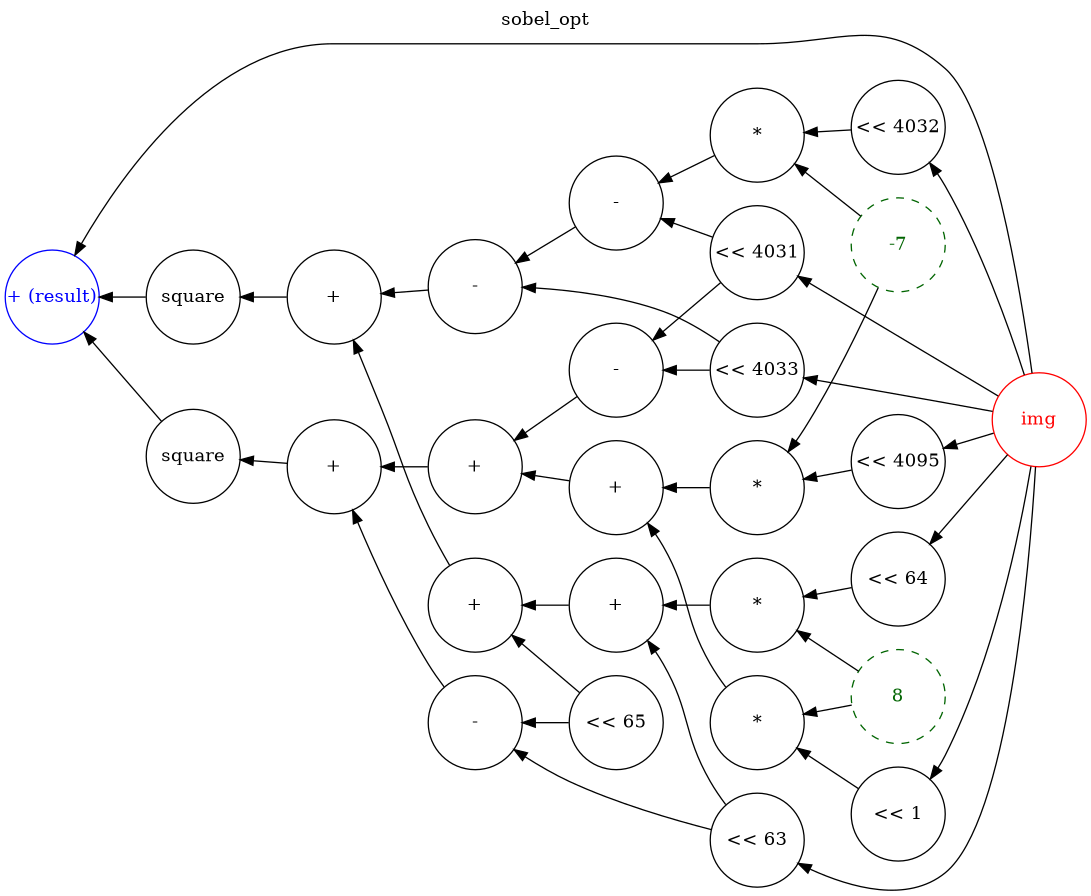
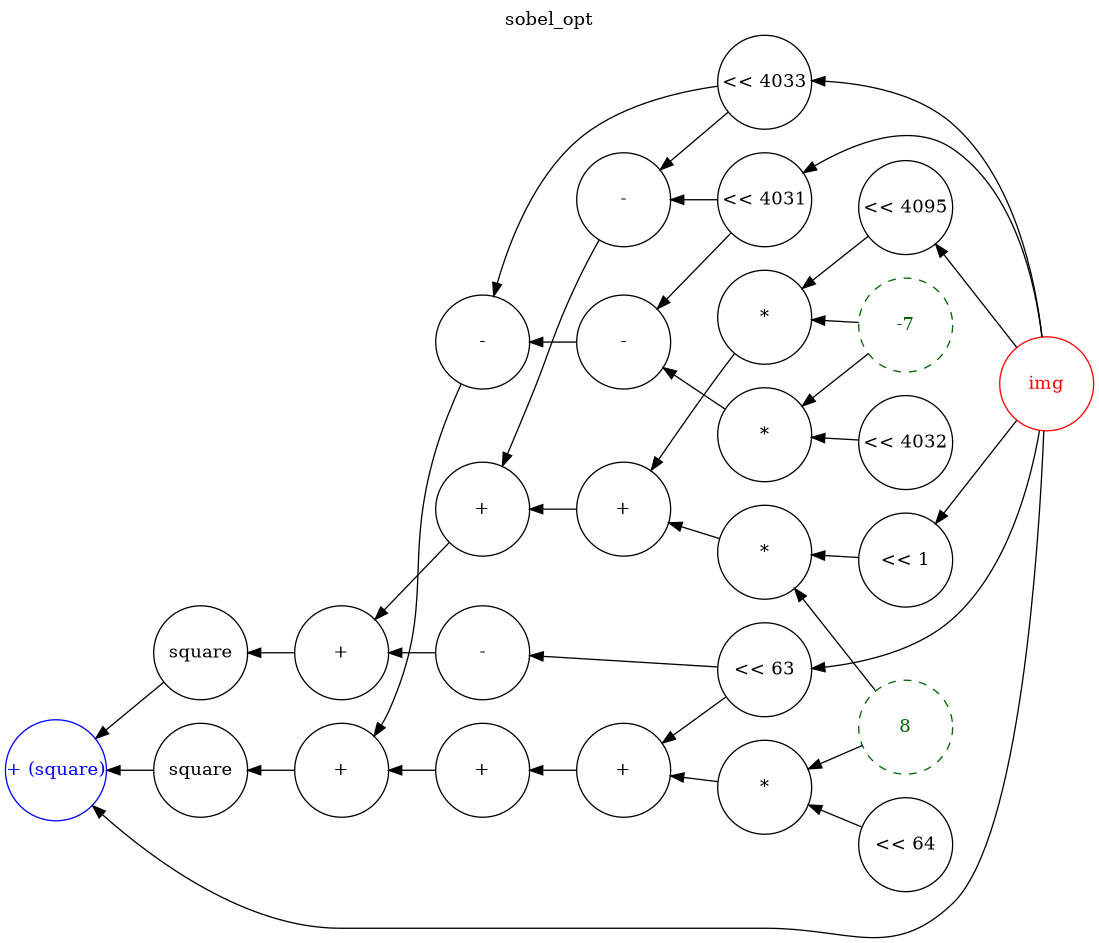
(987, 272) -> none
(52, 297) -> (56, 770)
(973, 494) -> none
(616, 723) -> none
